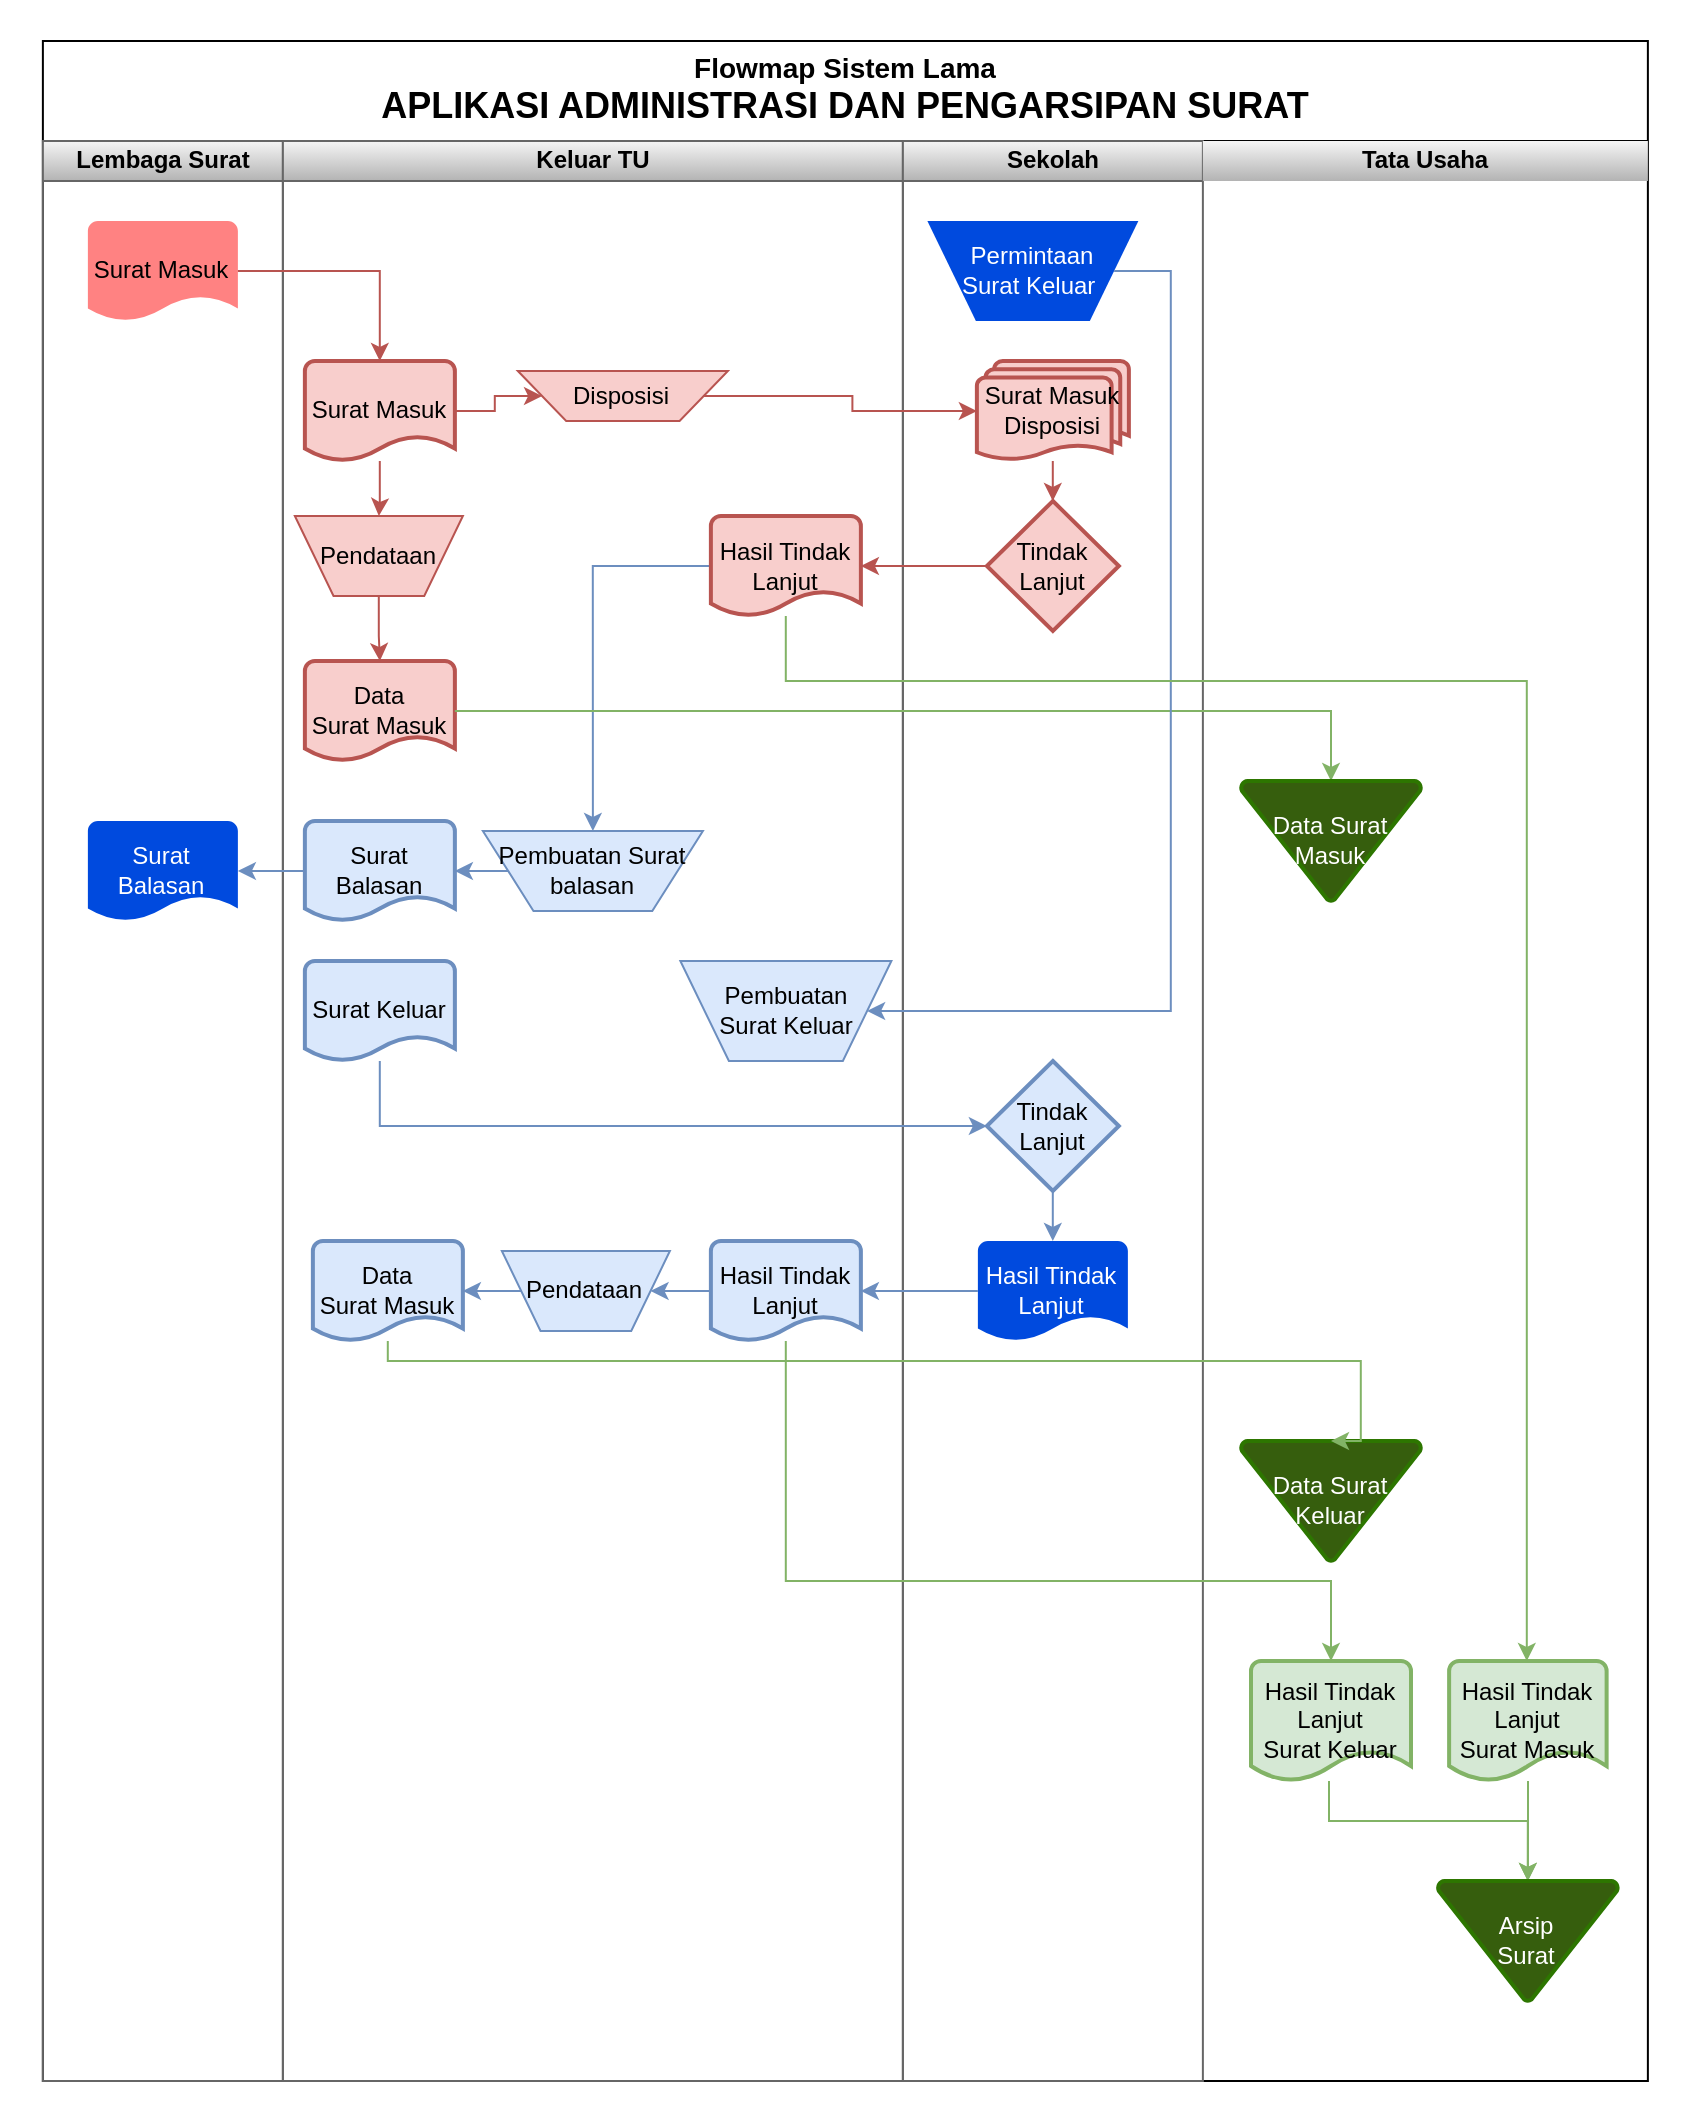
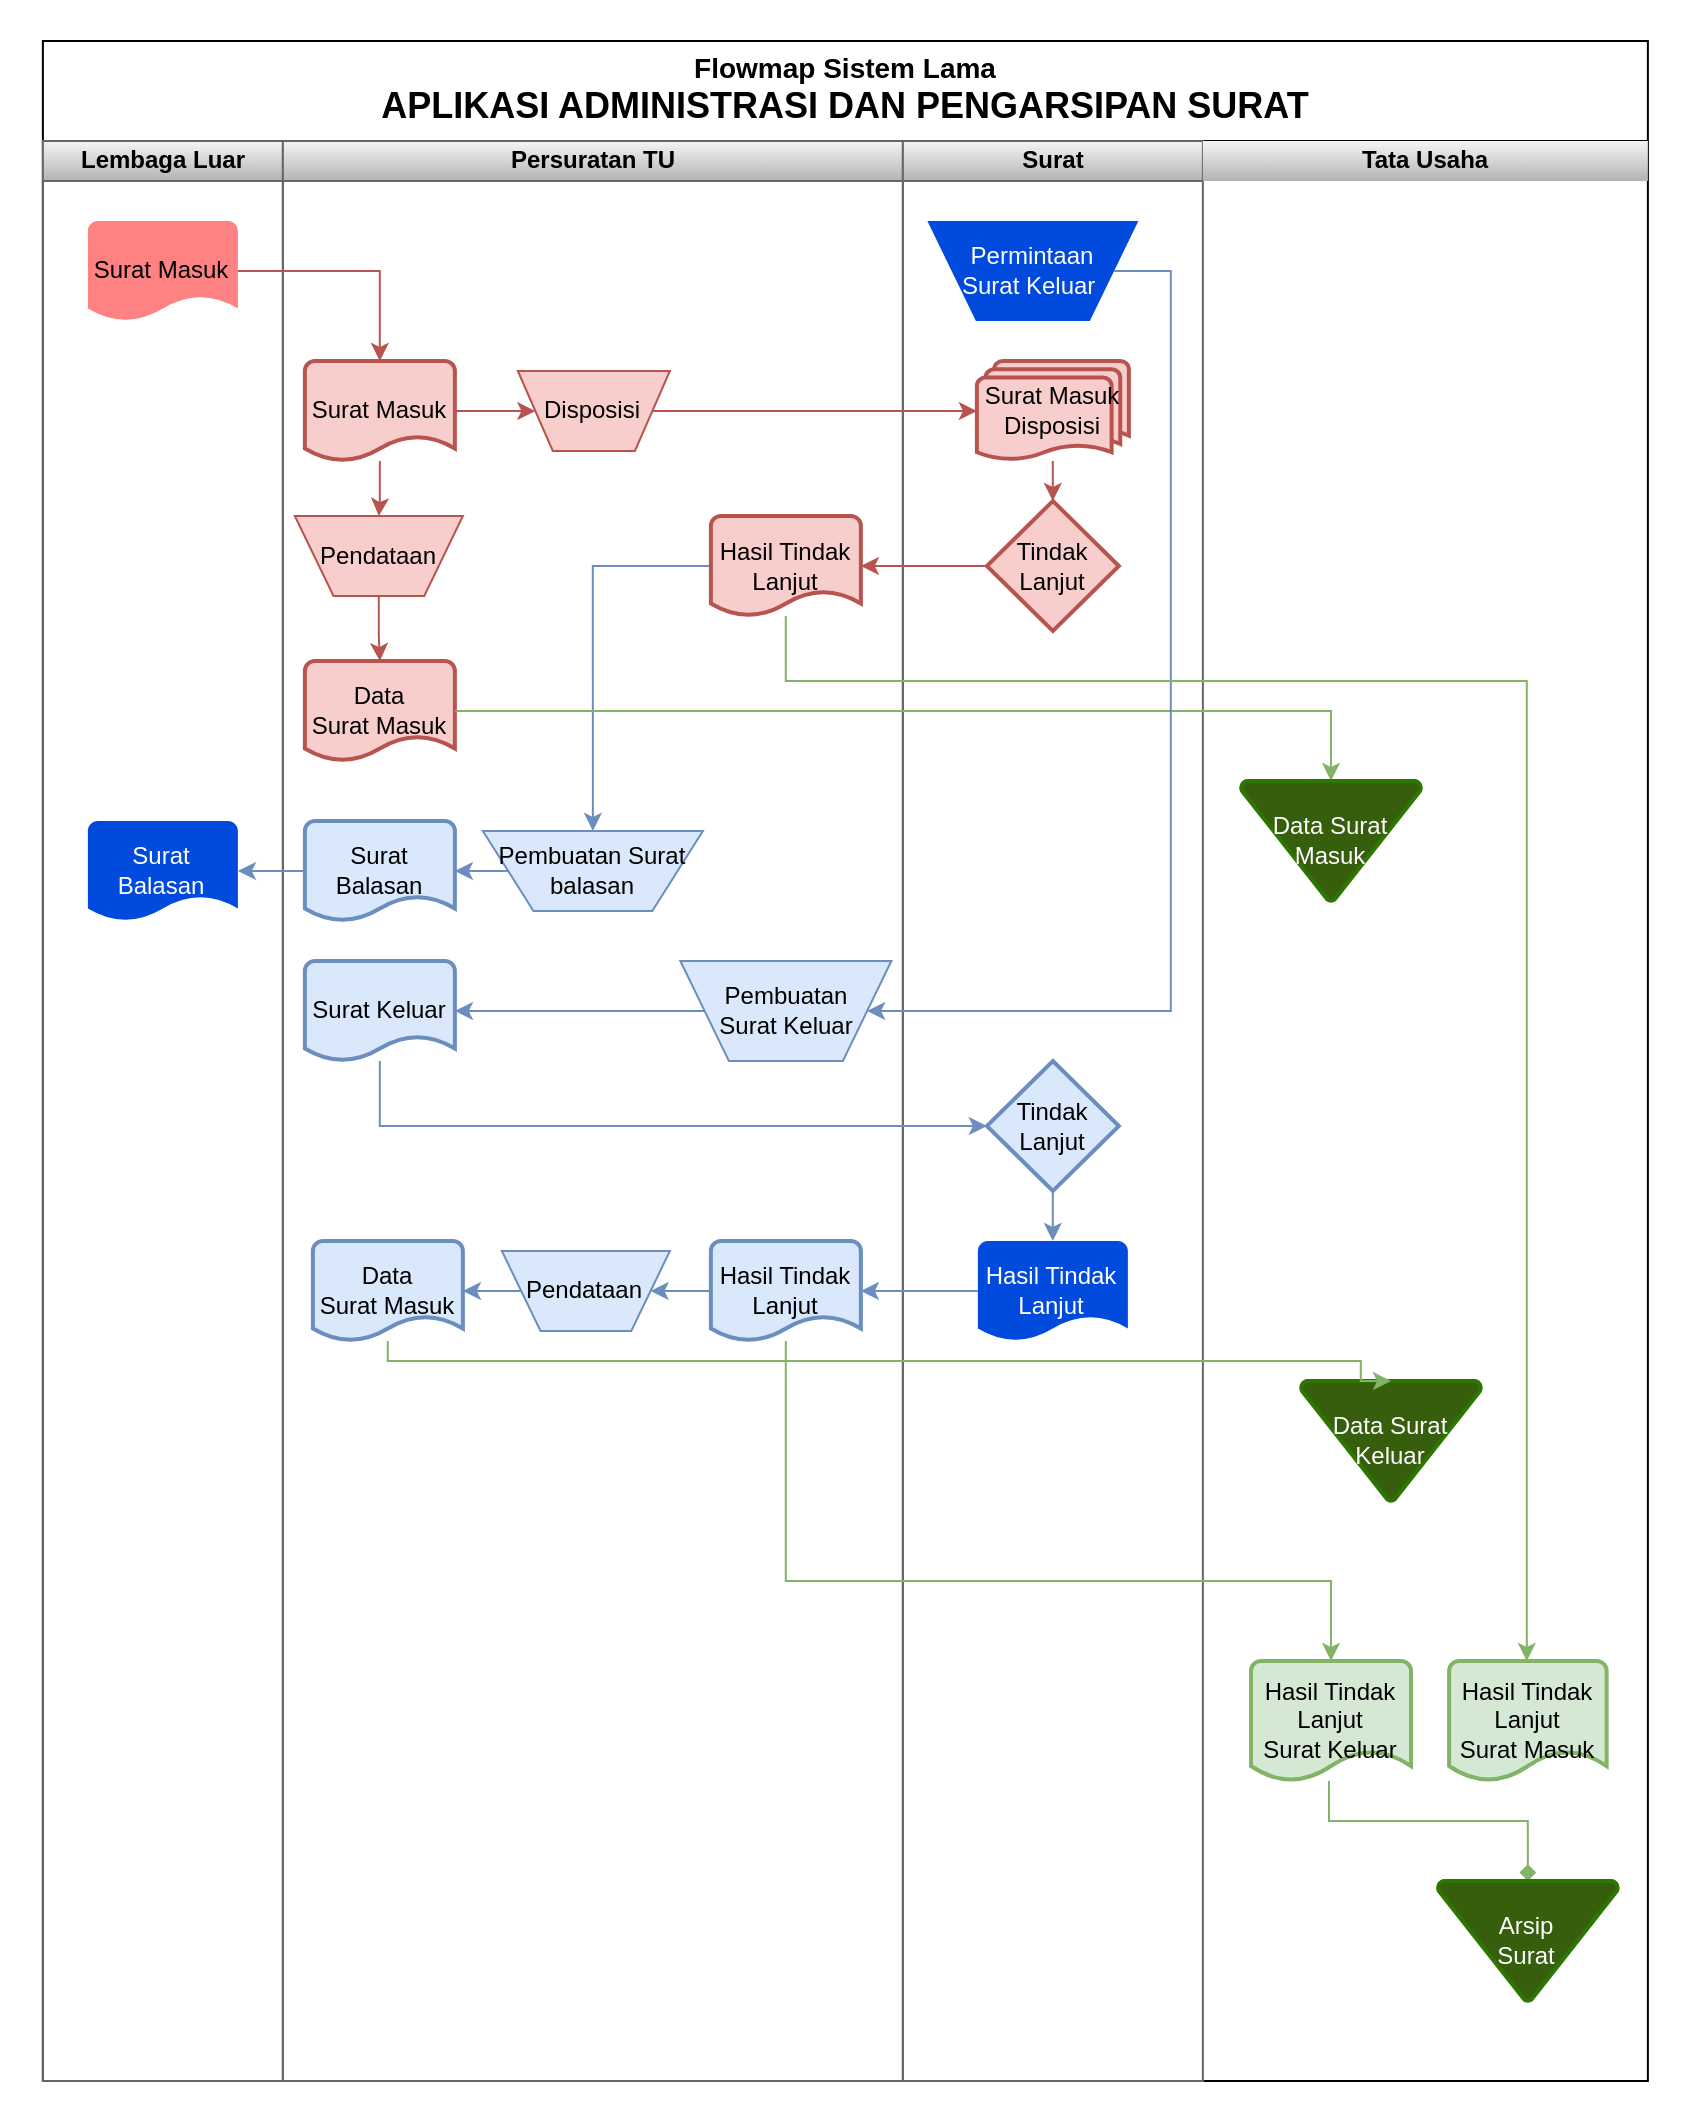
(164, 161) -> (164, 161)
(594, 161) -> (594, 161)
(1054, 161) -> (1054, 161)
(623, 396) -> (594, 411)
none -> (587, 1011)
(1331, 1501) -> (1391, 1441)
(1528, 1800) -> none
(1525, 1821) -> (1525, 1821)
